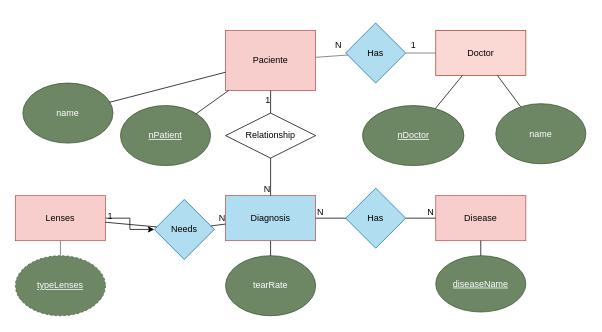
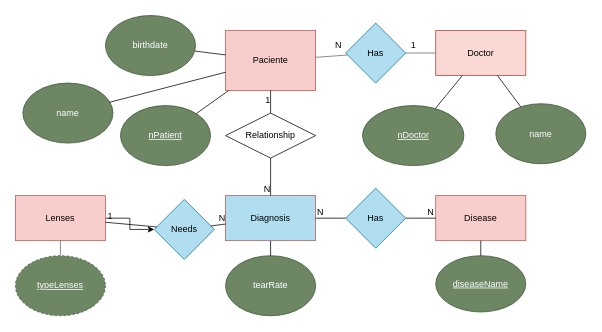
none -> (150, 45)
none -> (210, 53)
